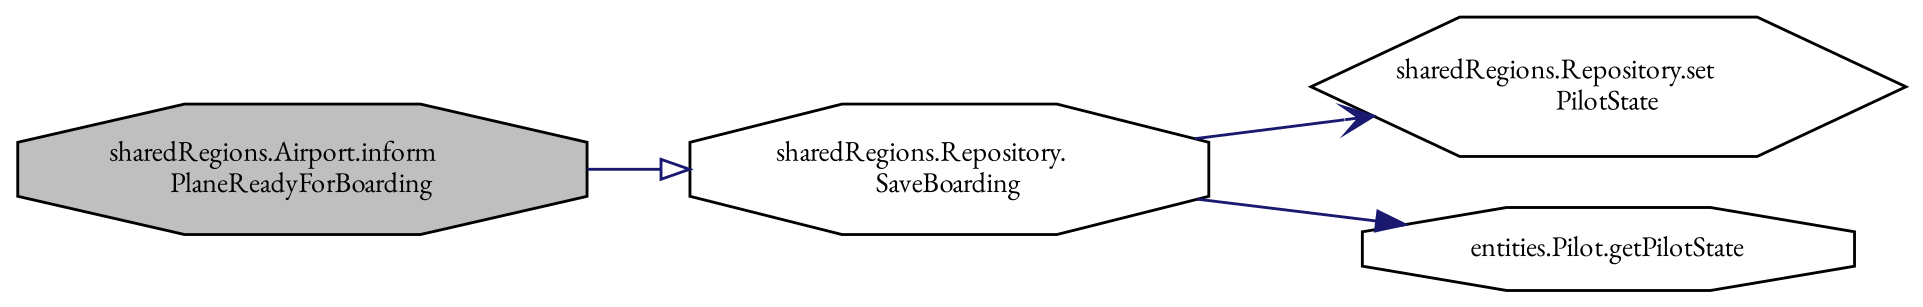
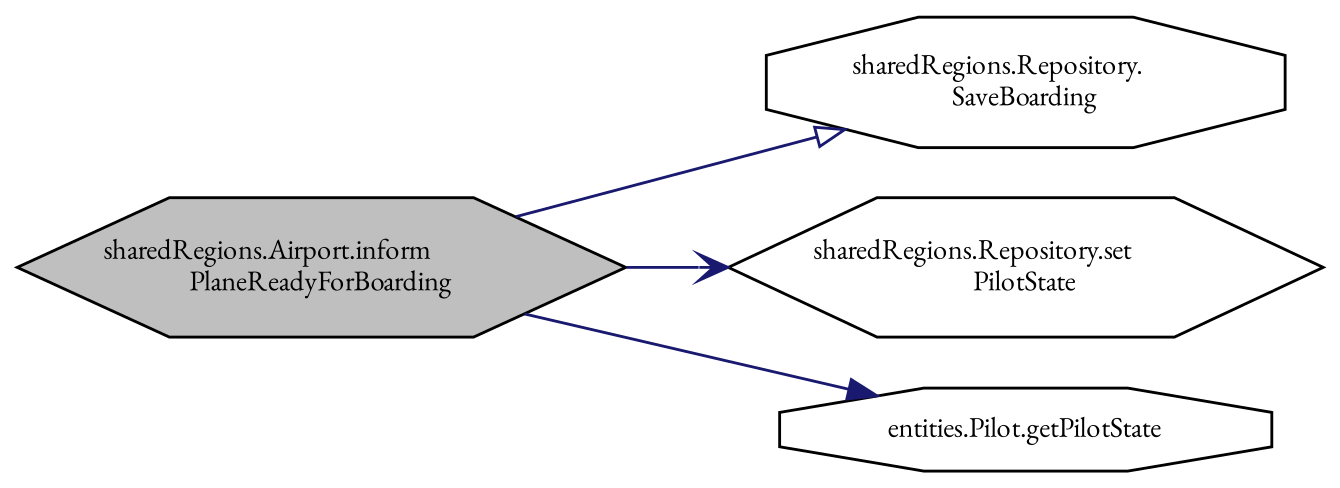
(1270, 129) -> (663, 267)
(302, 169) -> (321, 267)
(1287, 210) -> (687, 352)
